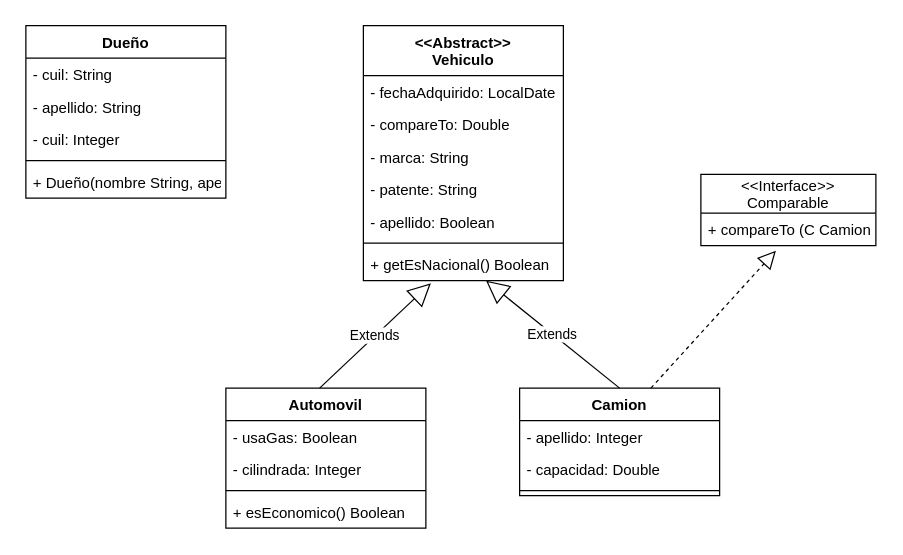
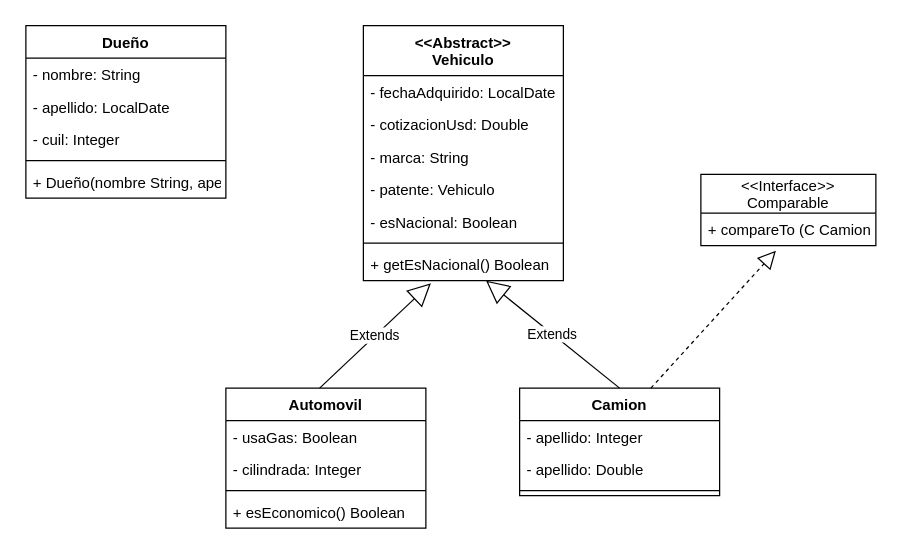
(80, 75) -> (92, 75)
(94, 108) -> (107, 108)
(442, 125) -> (455, 125)
(434, 190) -> (440, 190)
(436, 223) -> (447, 223)
(596, 470) -> (588, 470)
